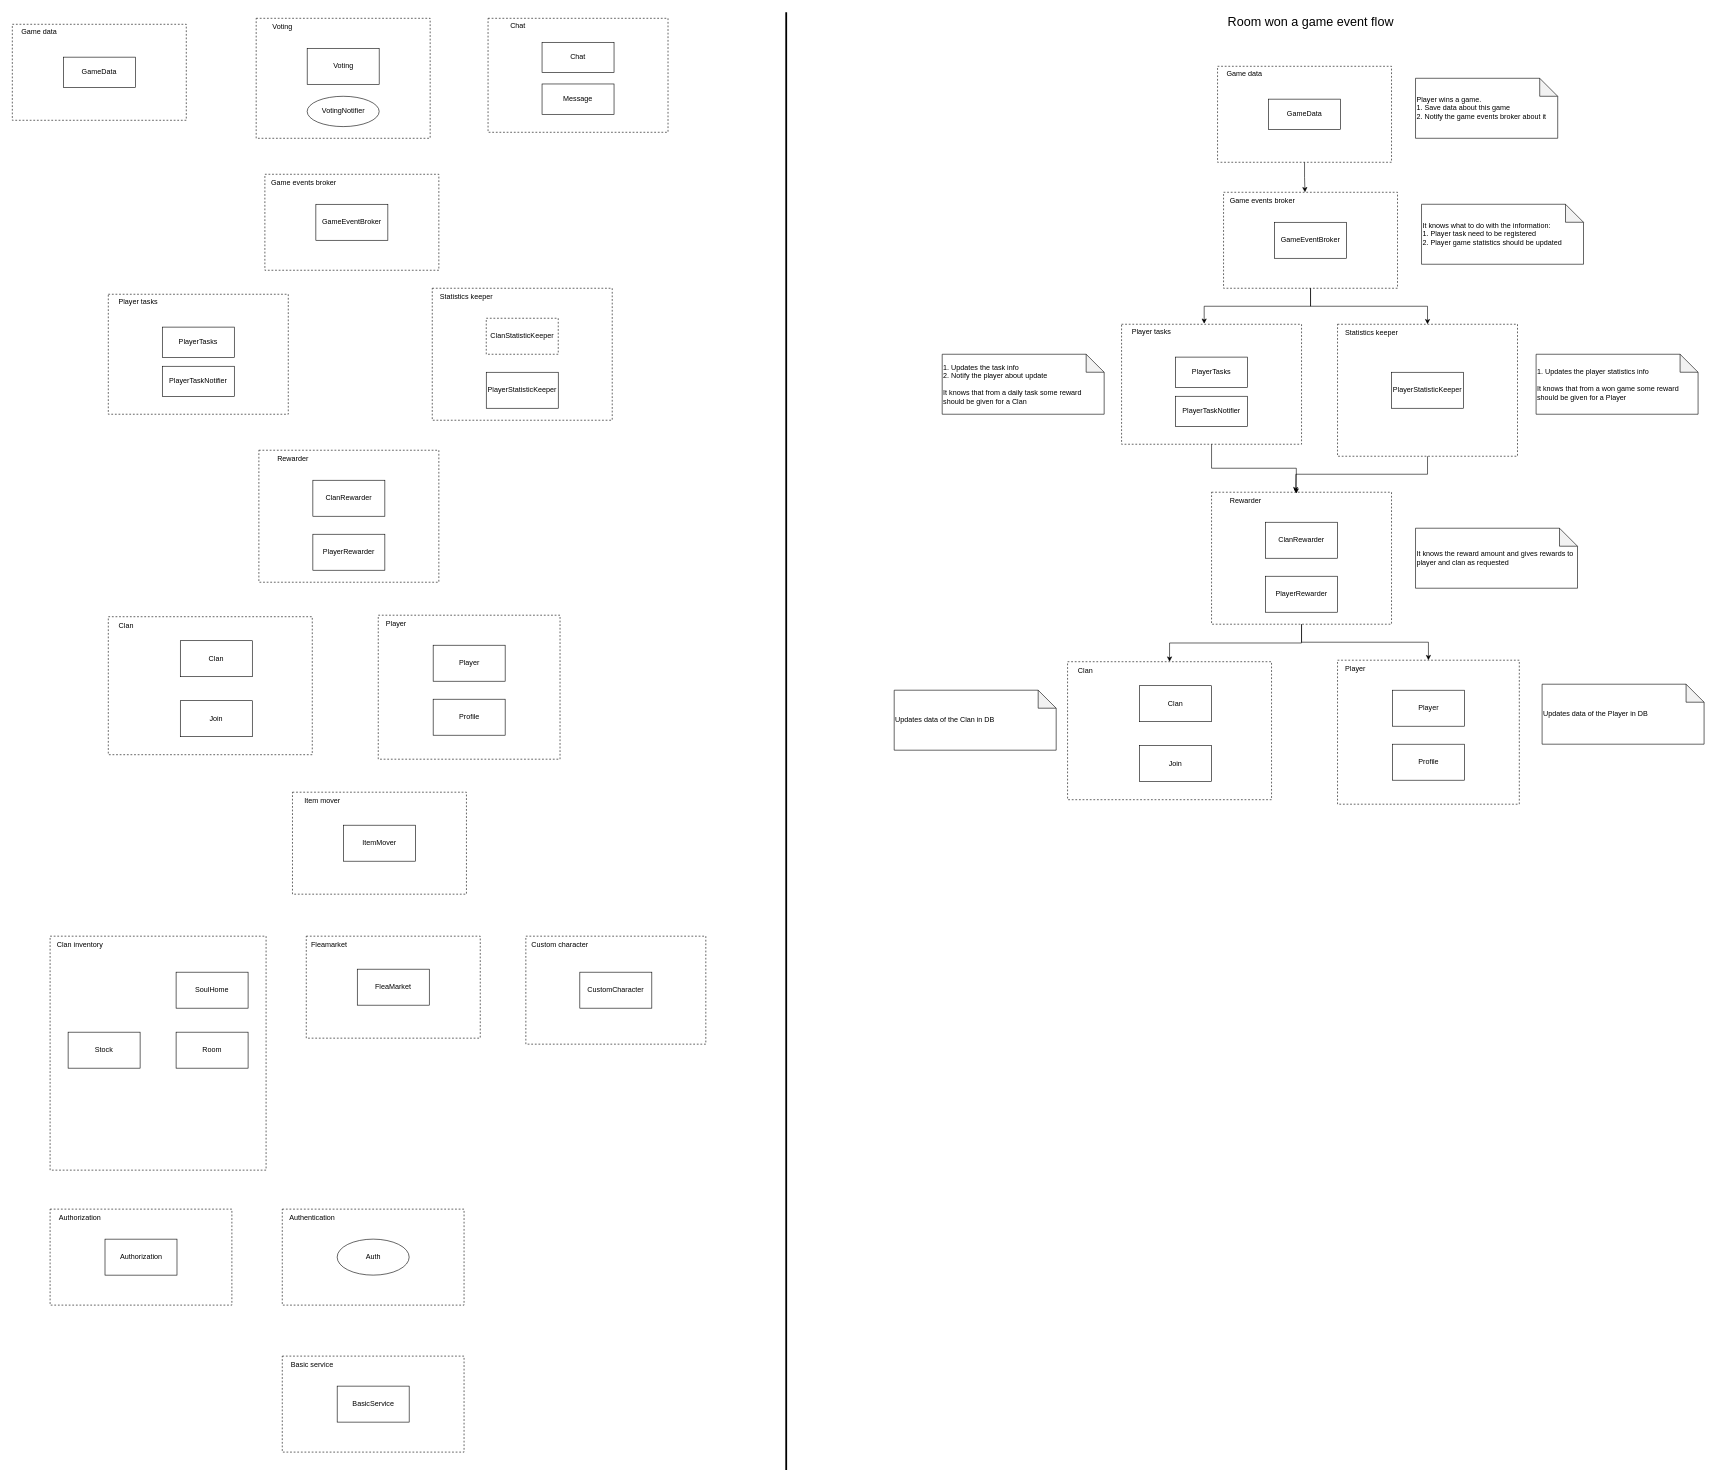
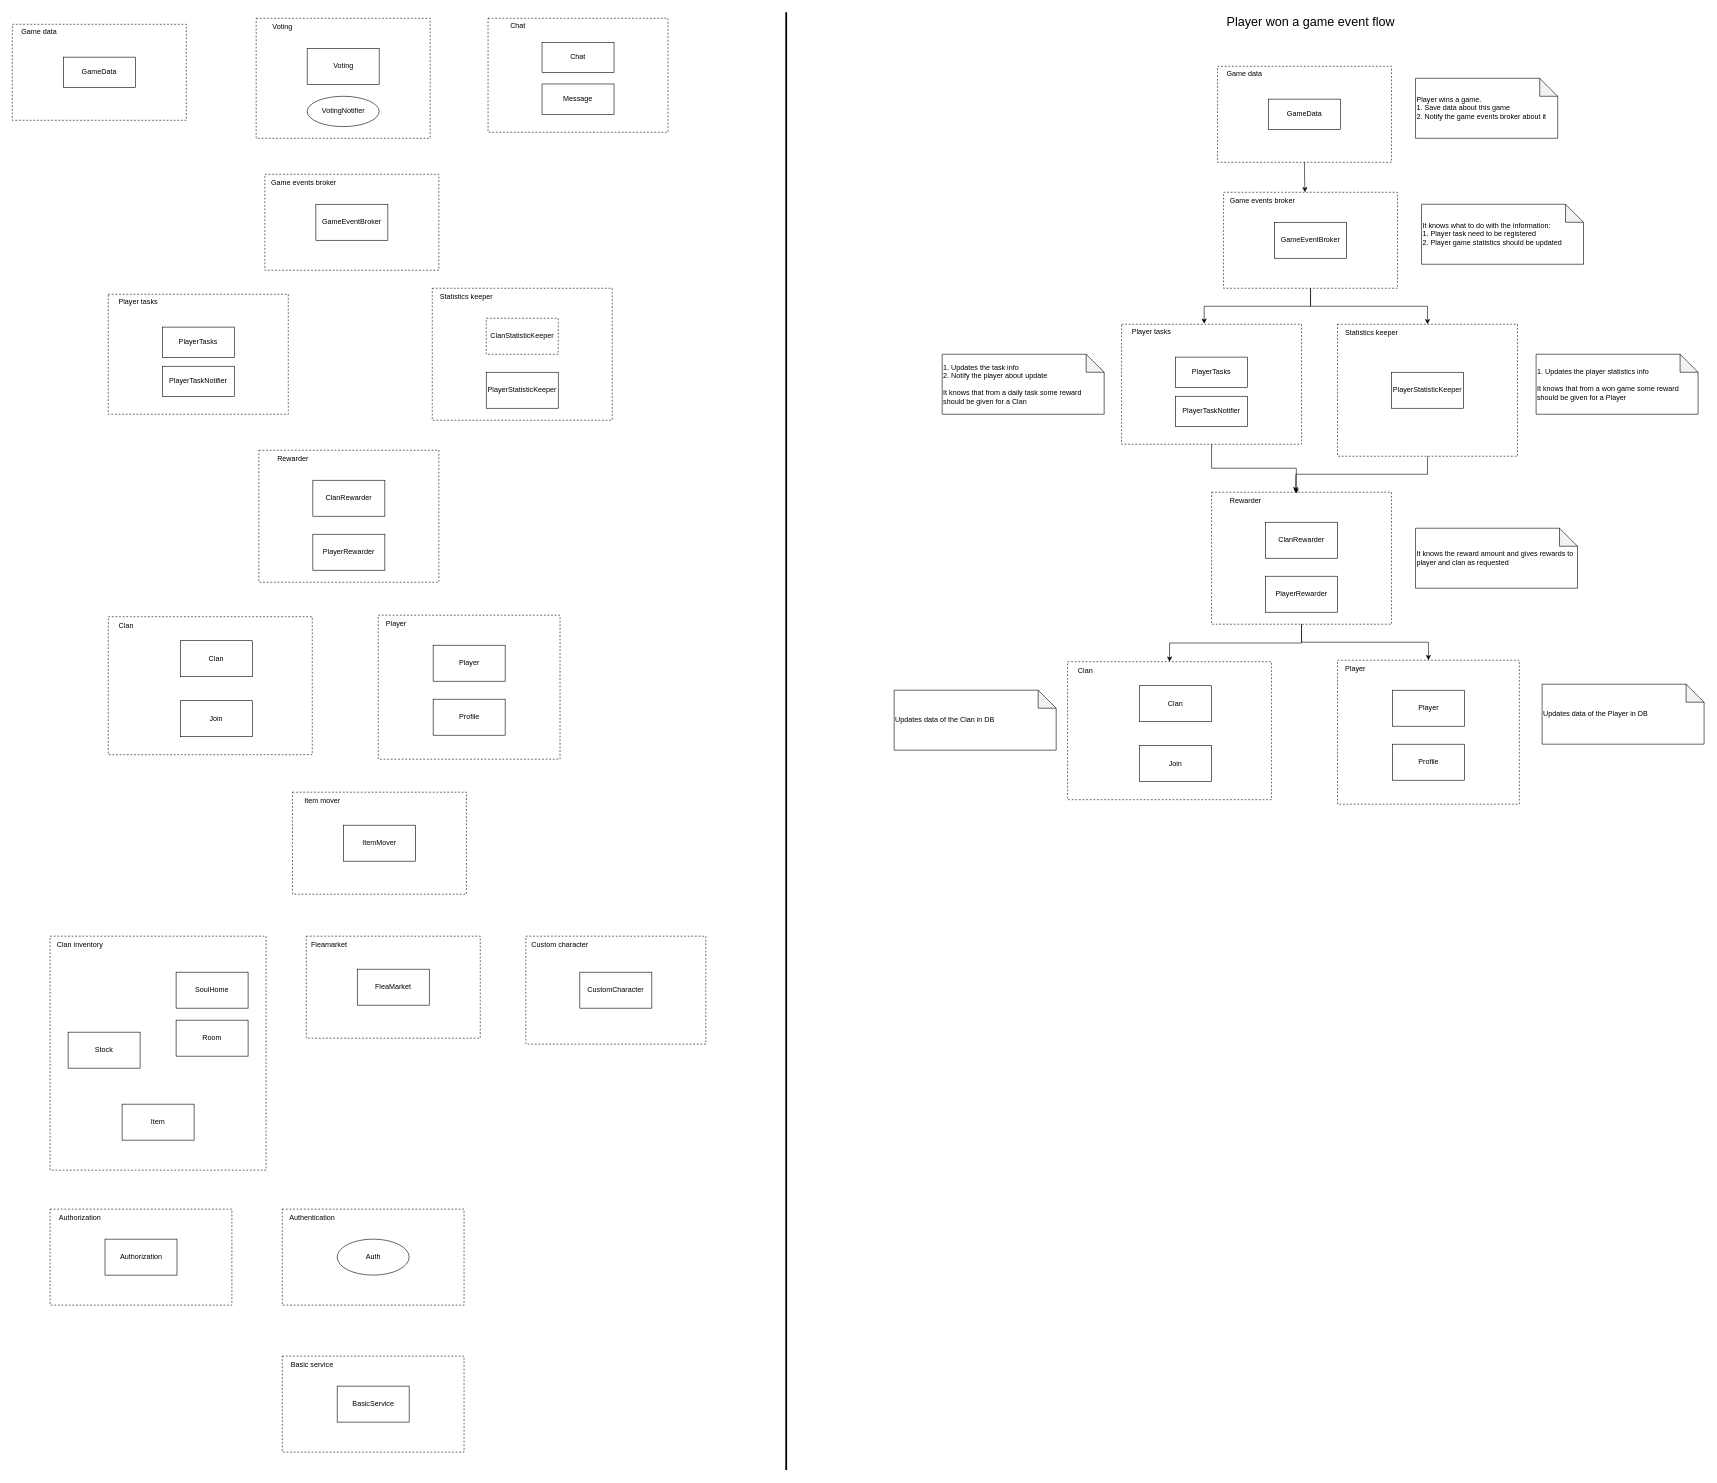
(1311, 21) -> (1311, 21)
(212, 1050) -> (212, 1038)
none -> (158, 1122)
